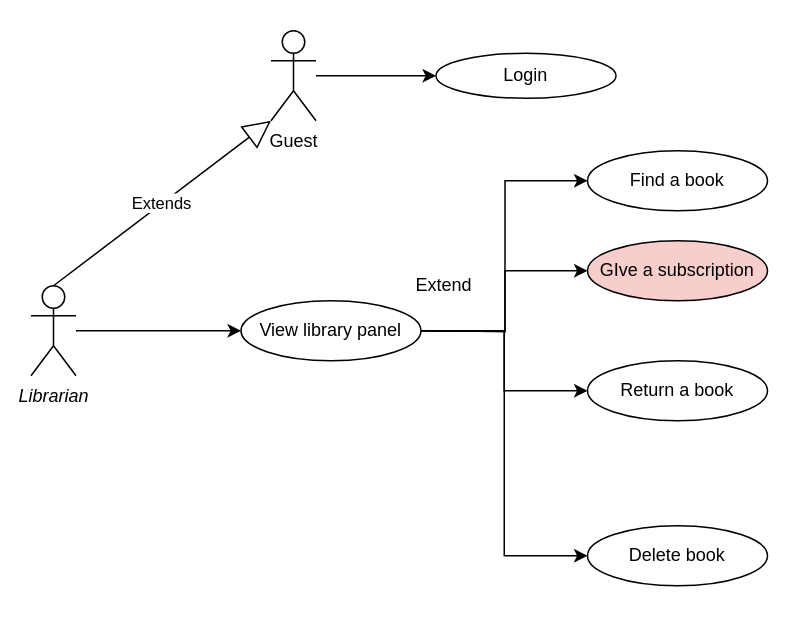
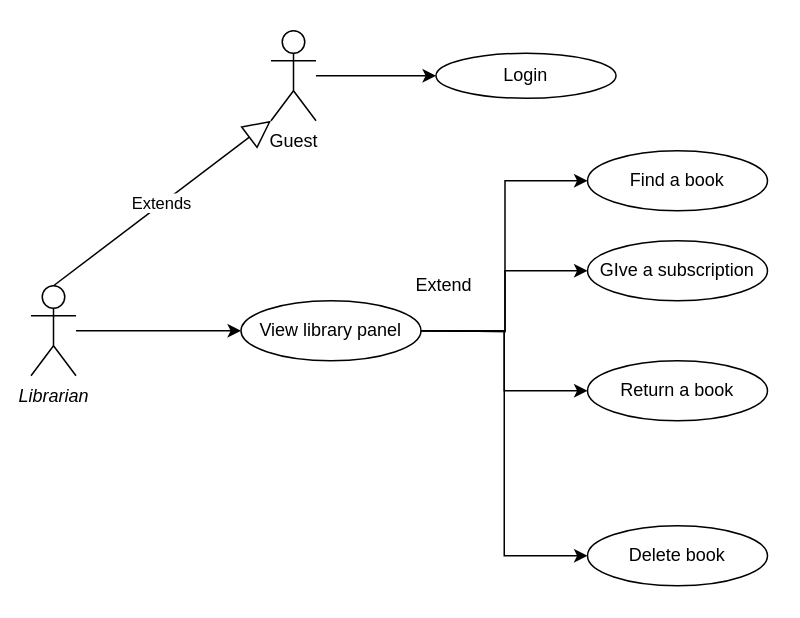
(677, 271) -> (677, 271)
